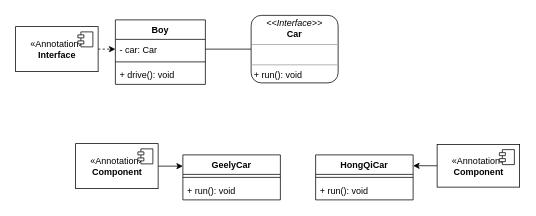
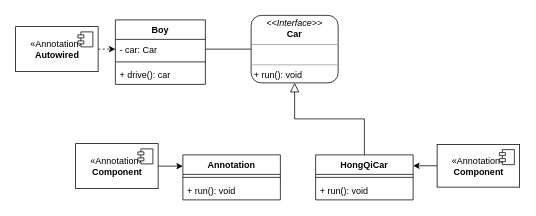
(57, 49) -> (57, 49)
(151, 75) -> (150, 75)
none -> (335, 119)
(231, 165) -> (231, 165)
